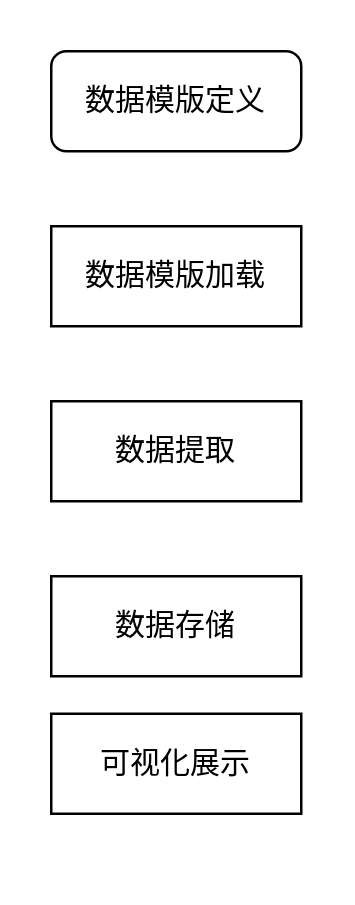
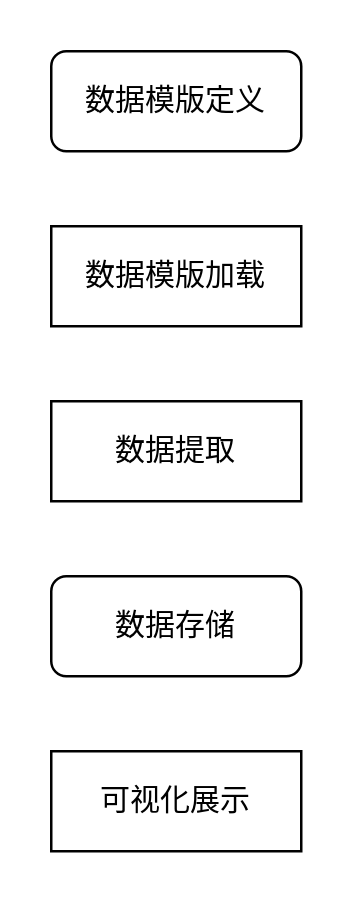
(176, 626) -> (176, 626)
(176, 764) -> (176, 801)
